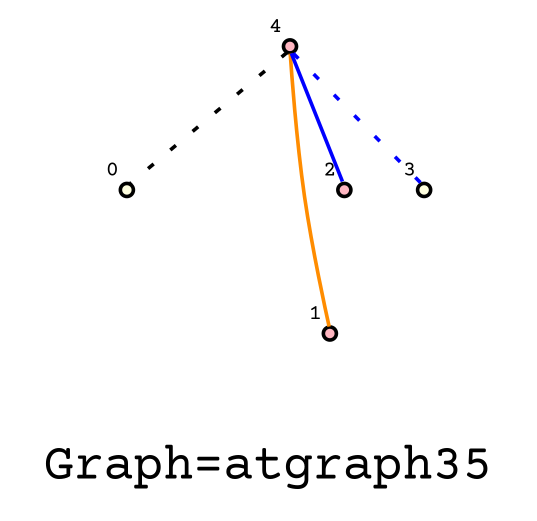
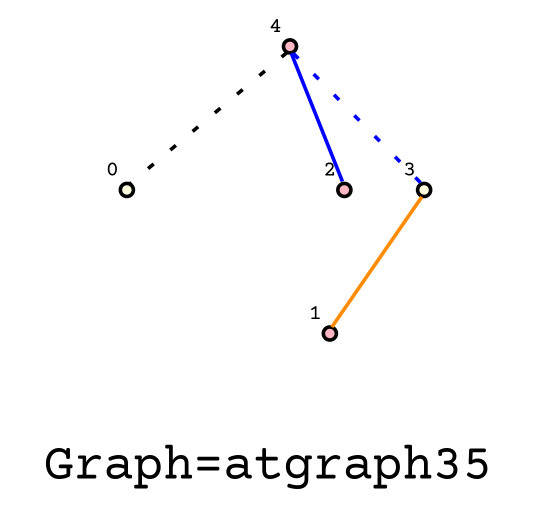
(304, 191) -> (377, 262)
